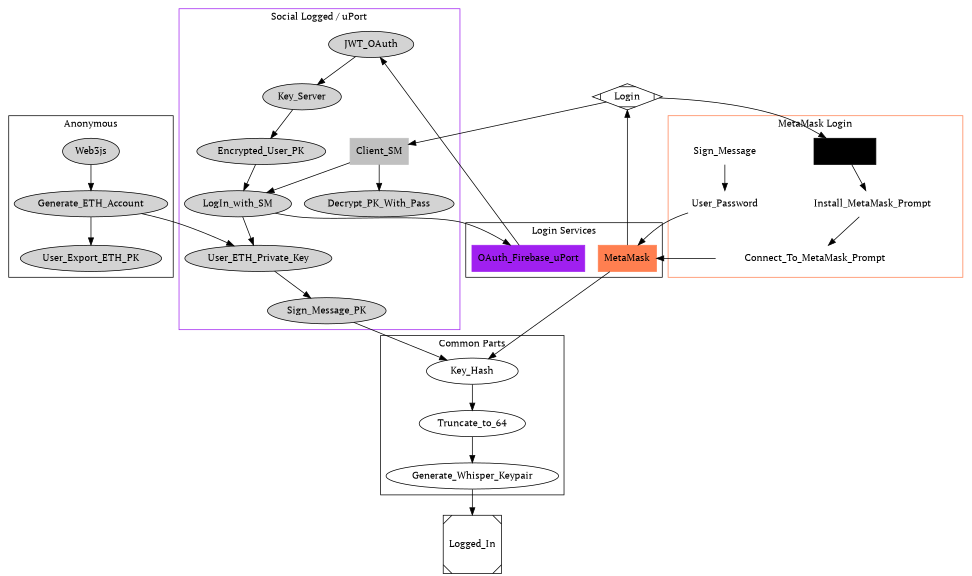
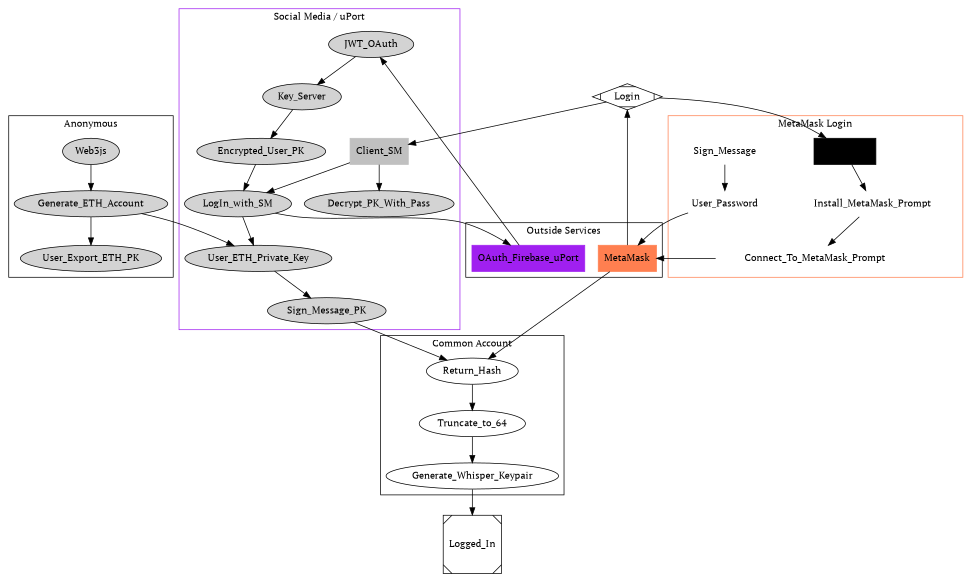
(319, 17) -> (319, 17)
(564, 231) -> (564, 231)
(472, 344) -> (472, 344)
(472, 371) -> (472, 371)
